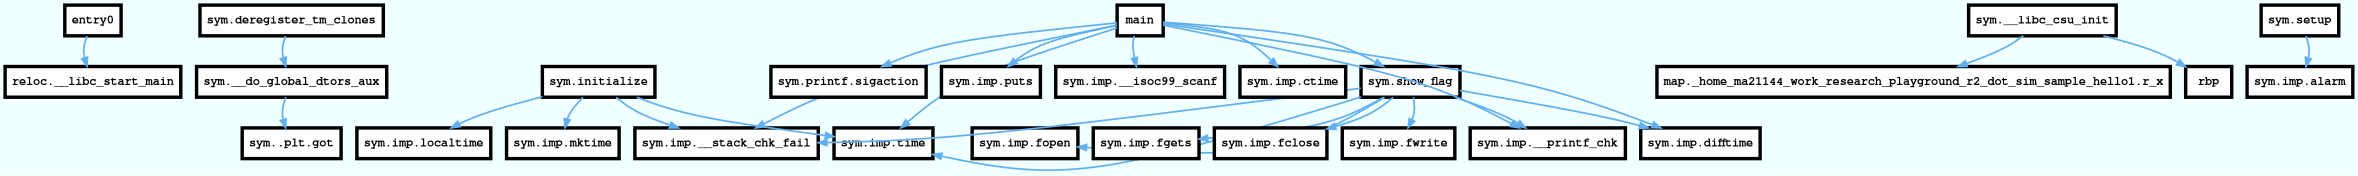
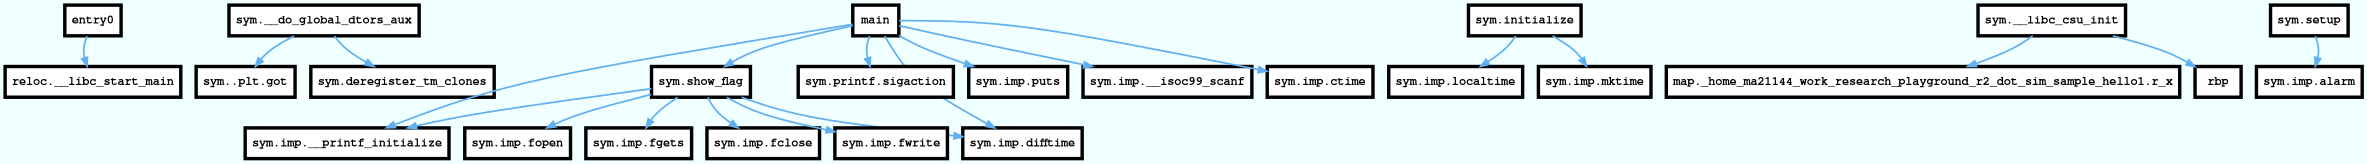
(283, 47) -> (349, 51)
(727, 143) -> none
(883, 143) -> none
(1548, 143) -> (347, 143)
